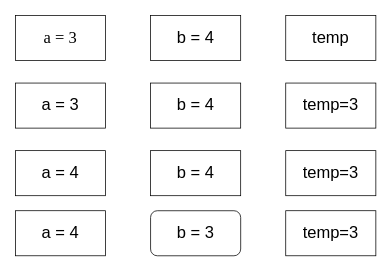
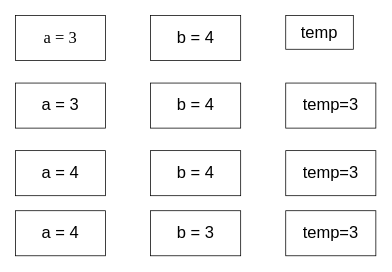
(330, 38) -> (319, 32)
(195, 233) -> (195, 233)
